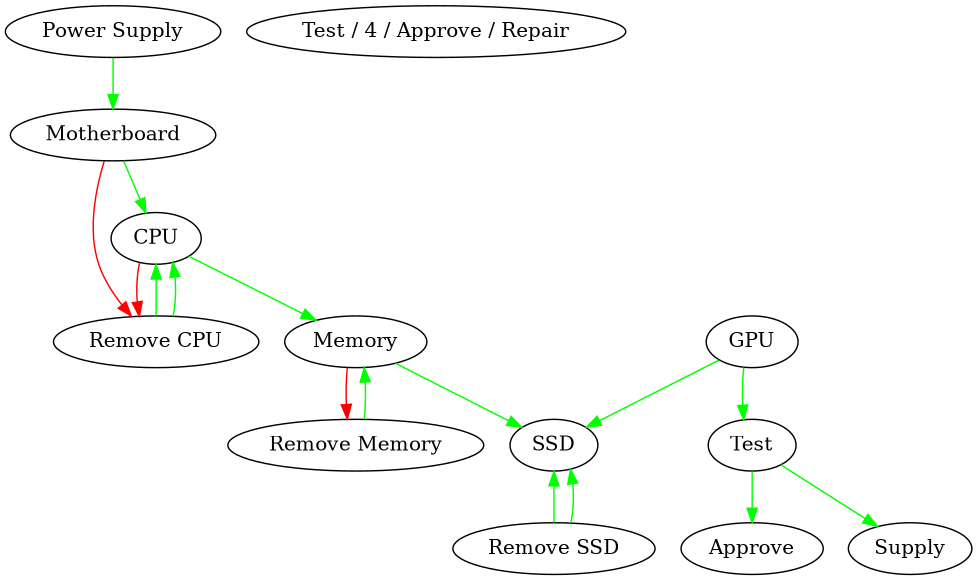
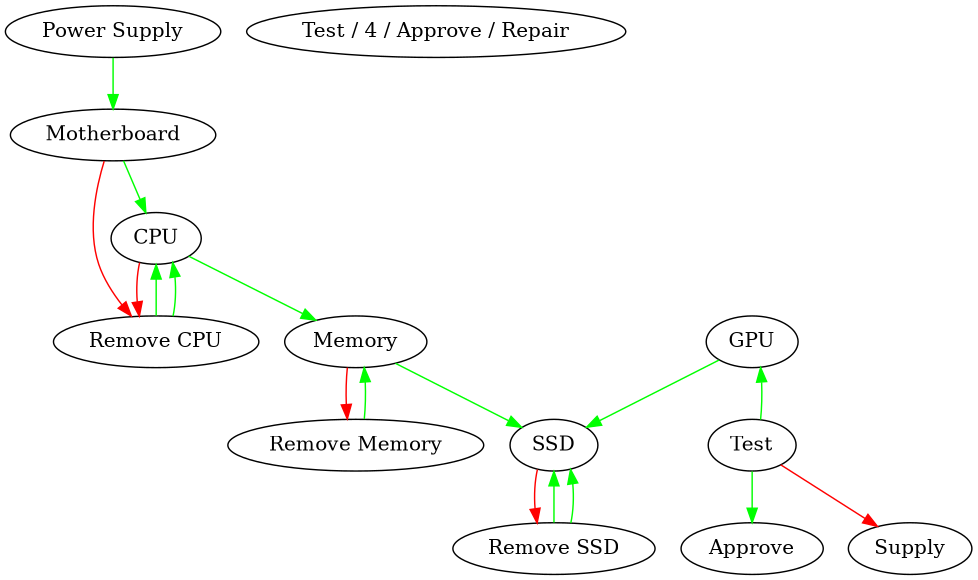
(743, 386) -> (762, 401)
none -> (535, 489)
(823, 492) -> (823, 492)
